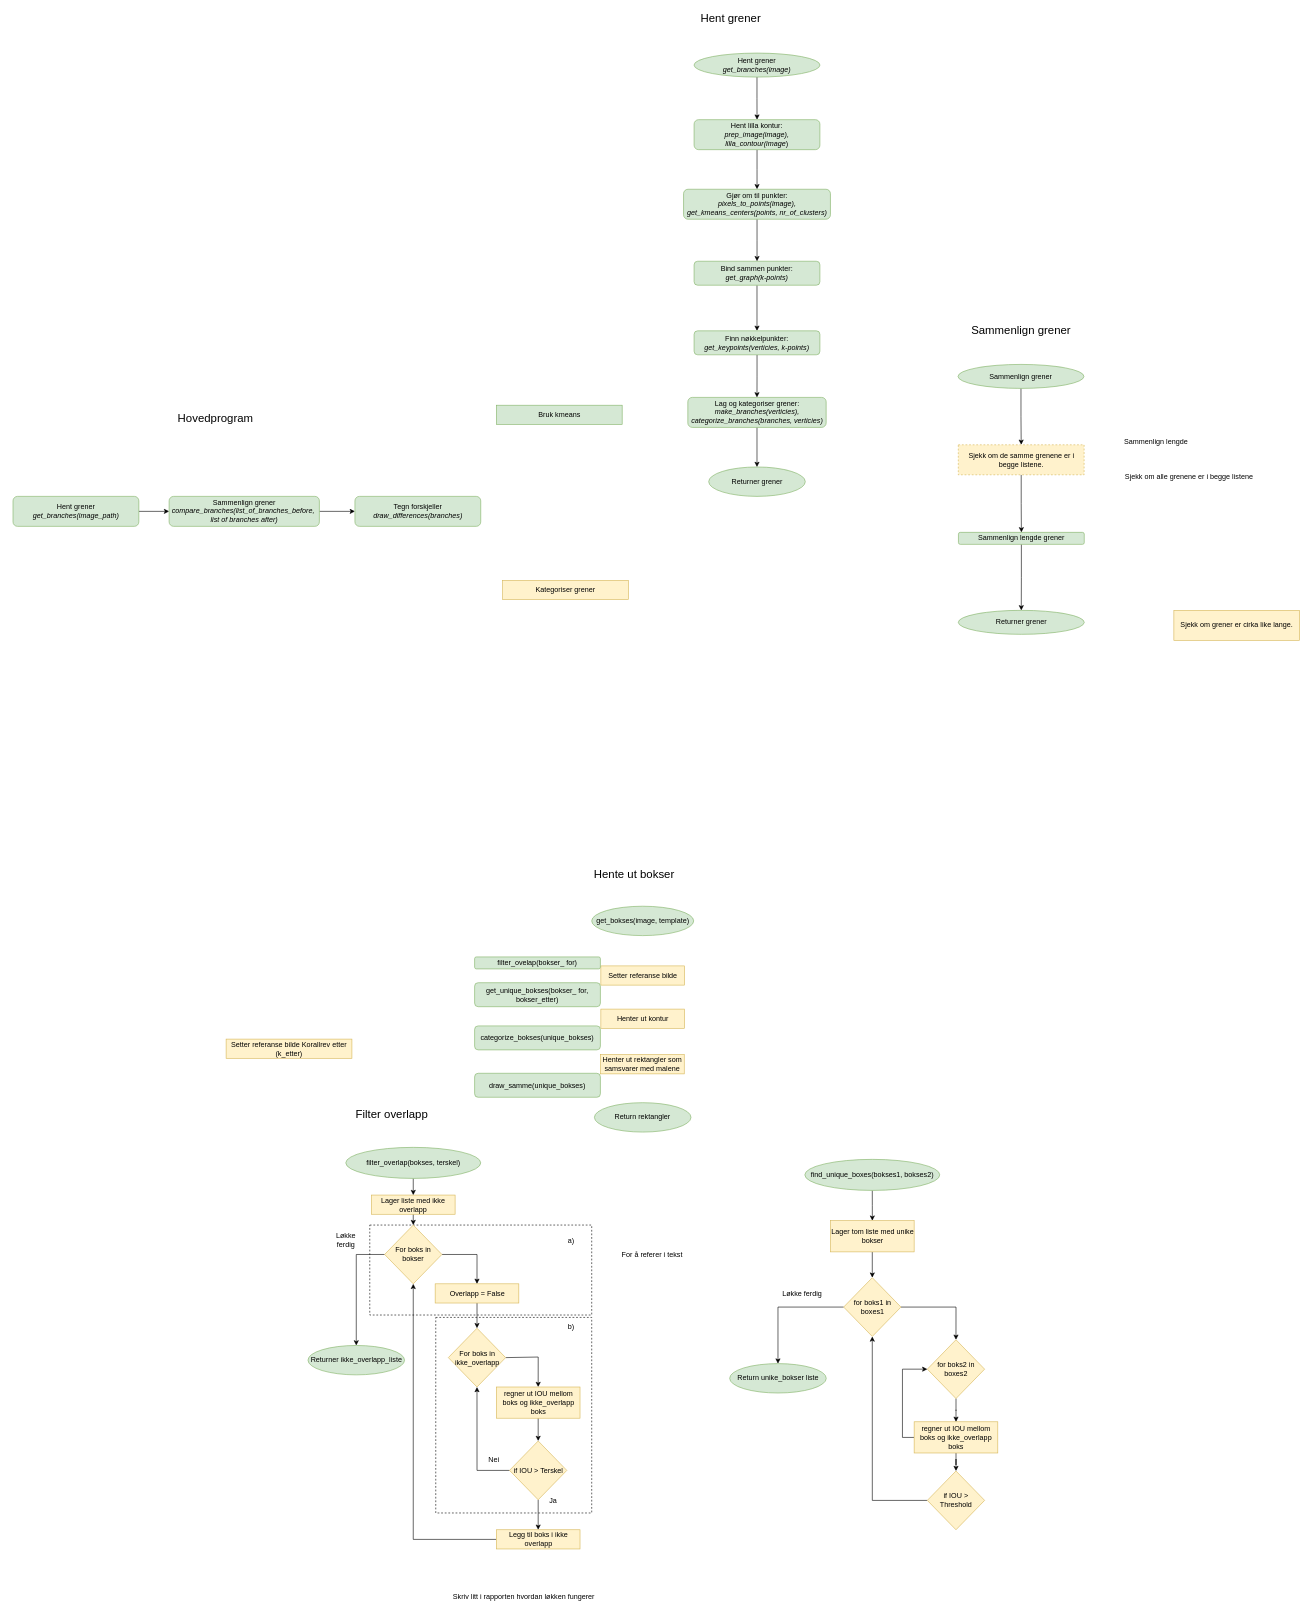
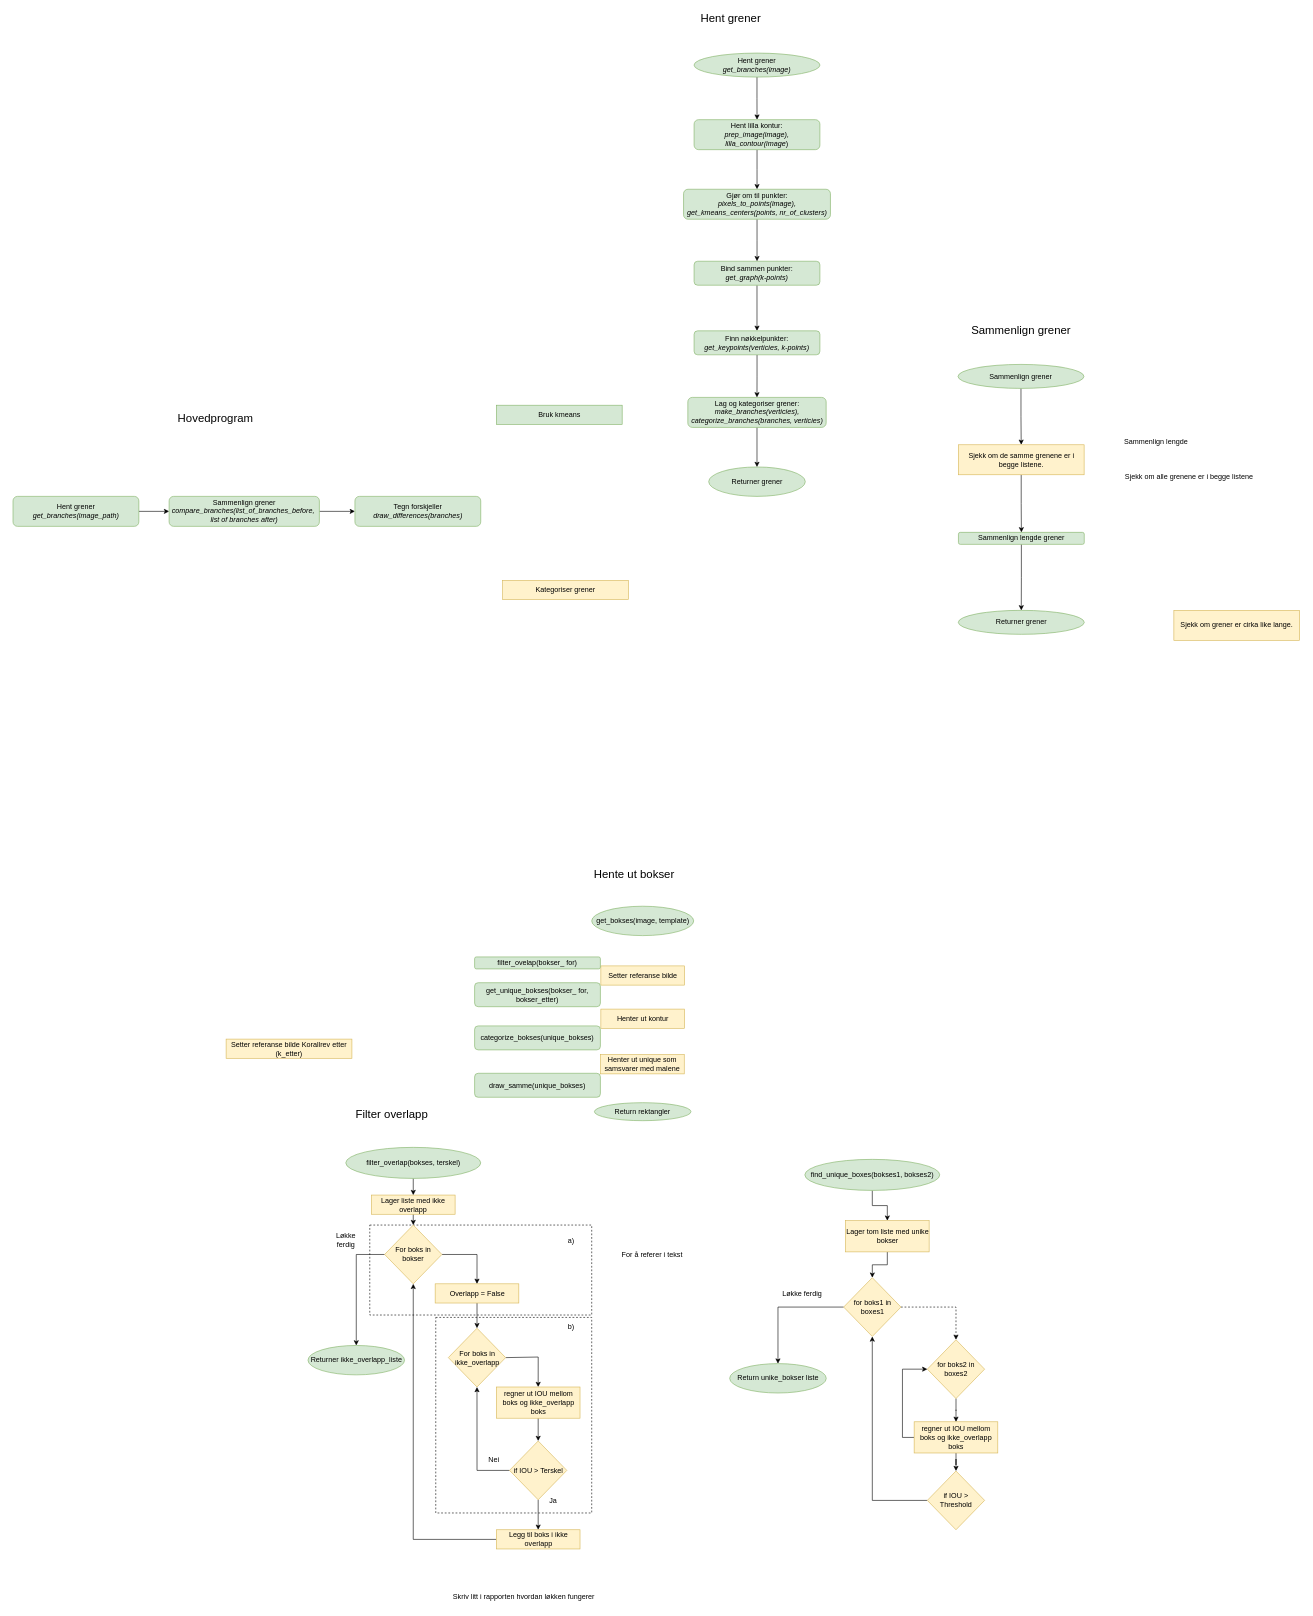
(1021, 460) -> (1021, 460)
(642, 1065) -> (642, 1065)
(643, 1118) -> (643, 1112)
(872, 1237) -> (887, 1237)
(942, 1307) -> (942, 1307)
